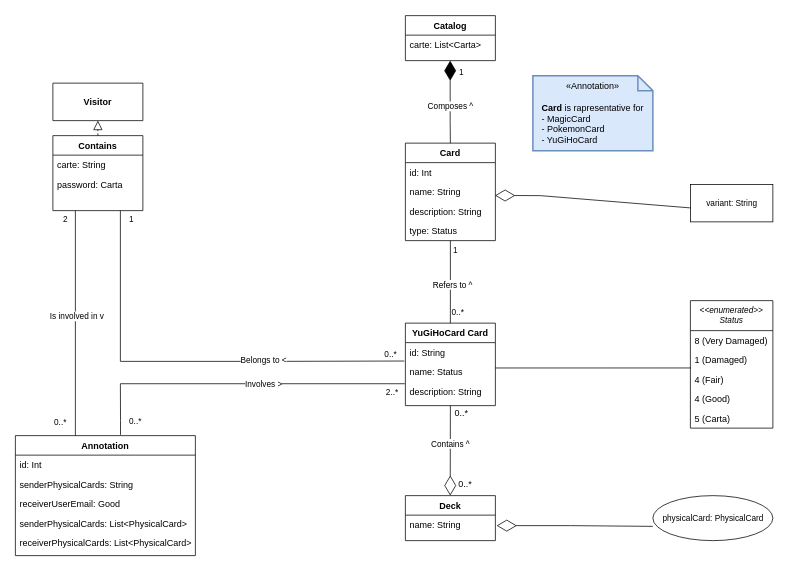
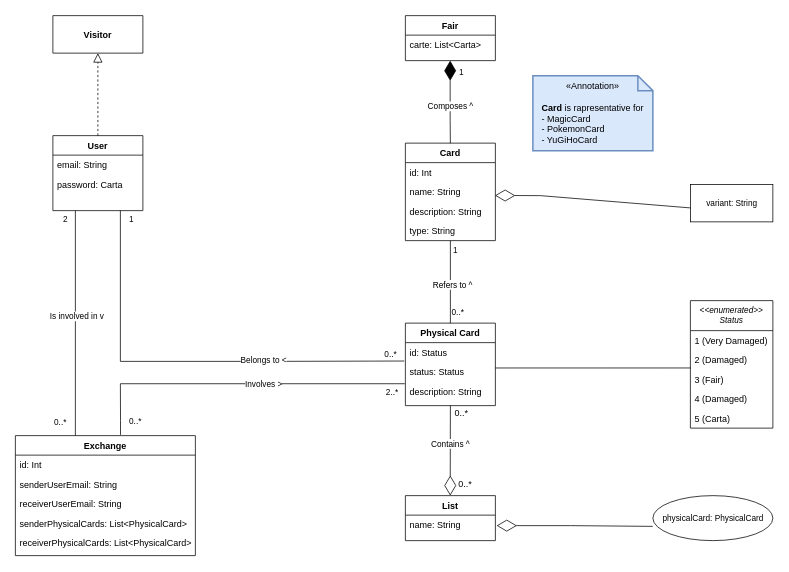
(450, 26) -> (450, 26)
(98, 102) -> (98, 34)
(98, 146) -> (98, 146)
(86, 165) -> (84, 165)
(437, 231) -> (436, 231)
(450, 333) -> (450, 333)
(732, 341) -> (732, 341)
(430, 353) -> (431, 353)
(721, 360) -> (721, 360)
(437, 372) -> (442, 372)
(712, 380) -> (712, 380)
(713, 399) -> (721, 399)
(105, 446) -> (105, 446)
(82, 485) -> (72, 485)
(72, 504) -> (75, 504)
(450, 506) -> (450, 506)
